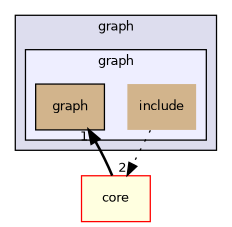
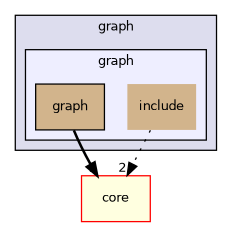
(104, 158) -> (82, 148)
